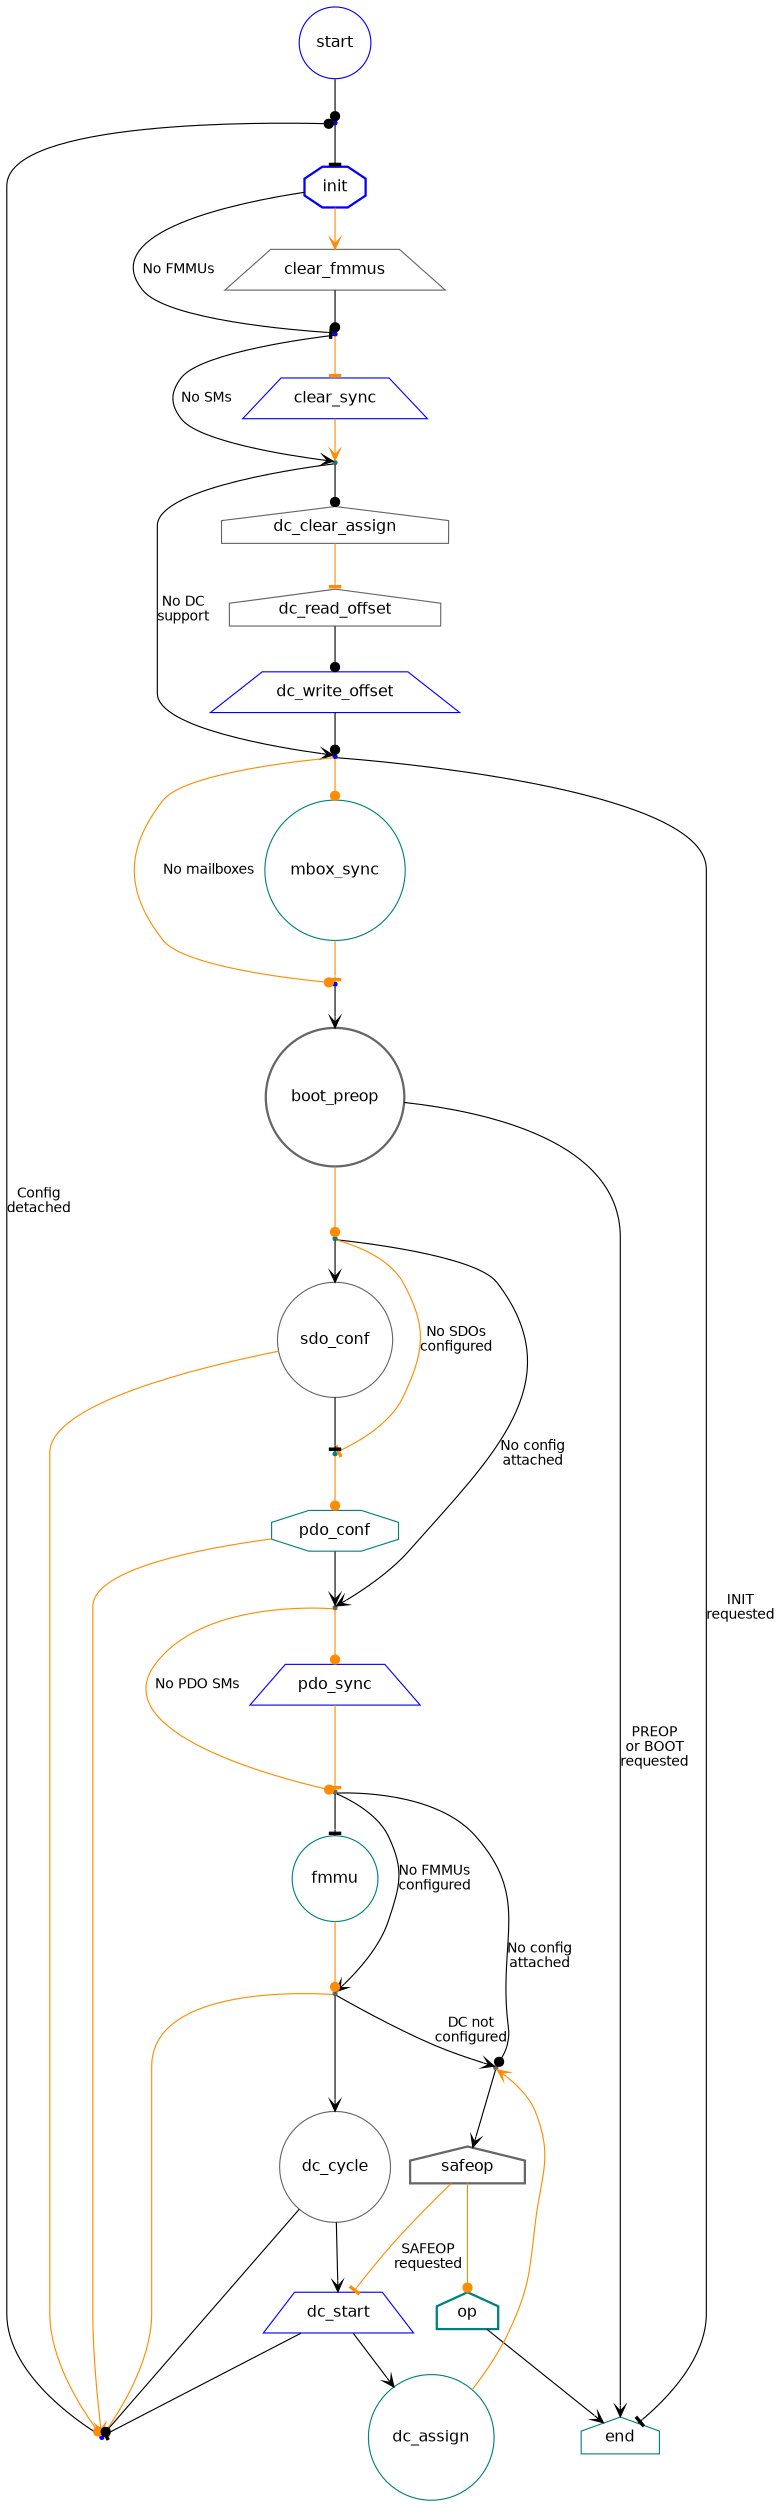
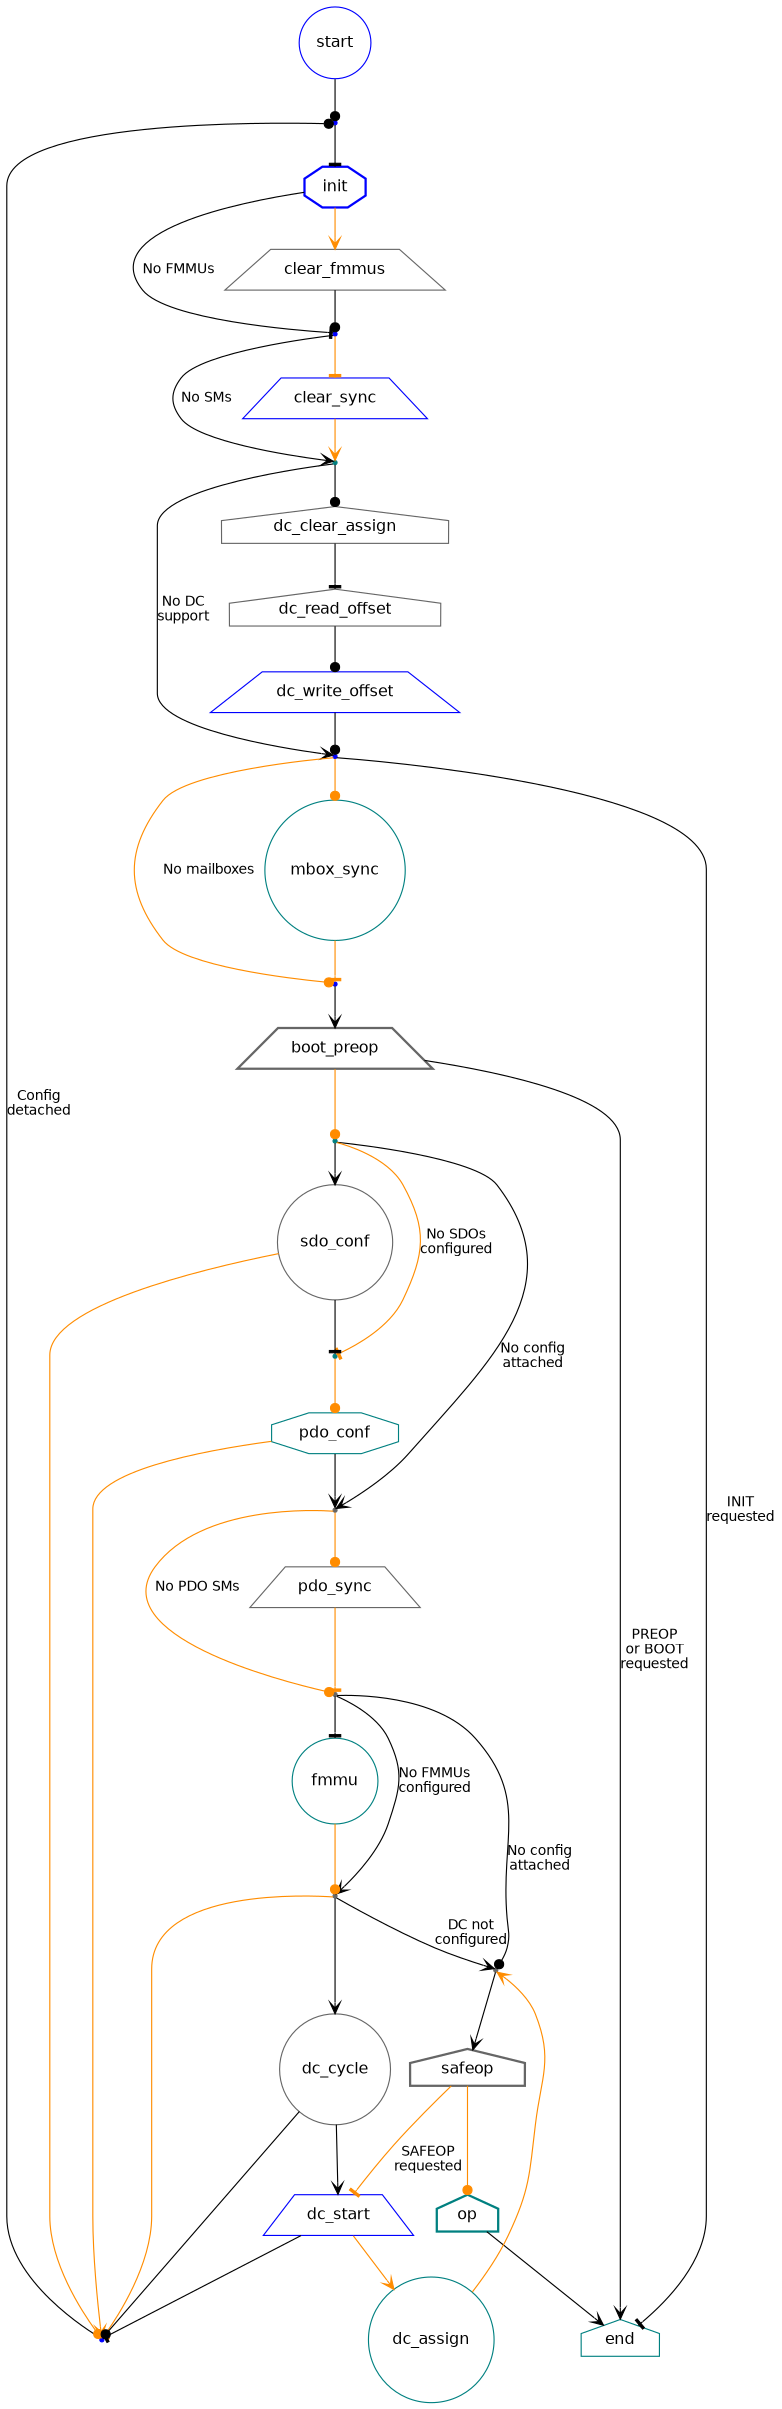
(335, 563) -> (335, 563)
(335, 1097) -> (335, 1048)
(335, 1685) -> (335, 1587)
(370, 2356) -> (370, 2258)
